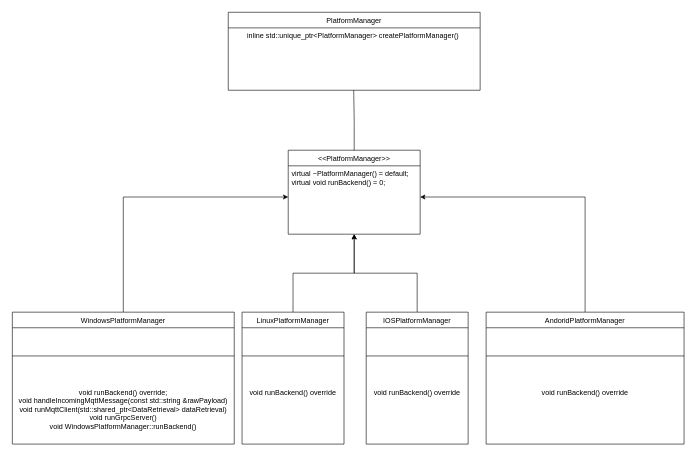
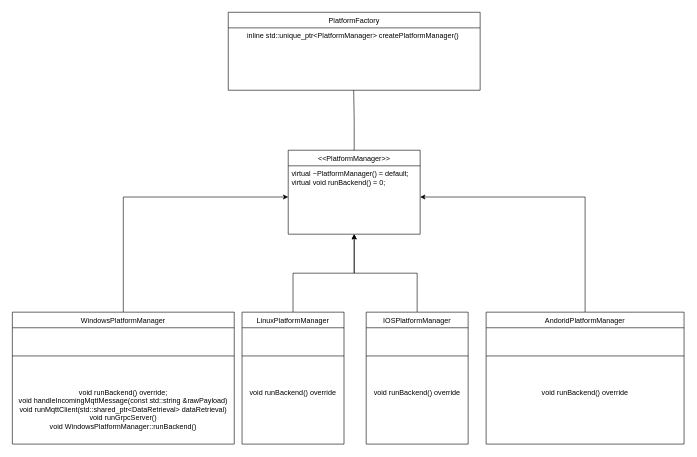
(354, 20) -> (354, 20)
